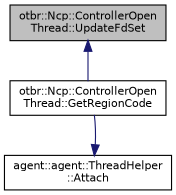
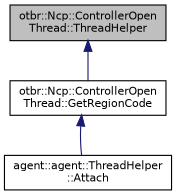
(88, 23) -> (88, 23)
(95, 130) -> (81, 141)
